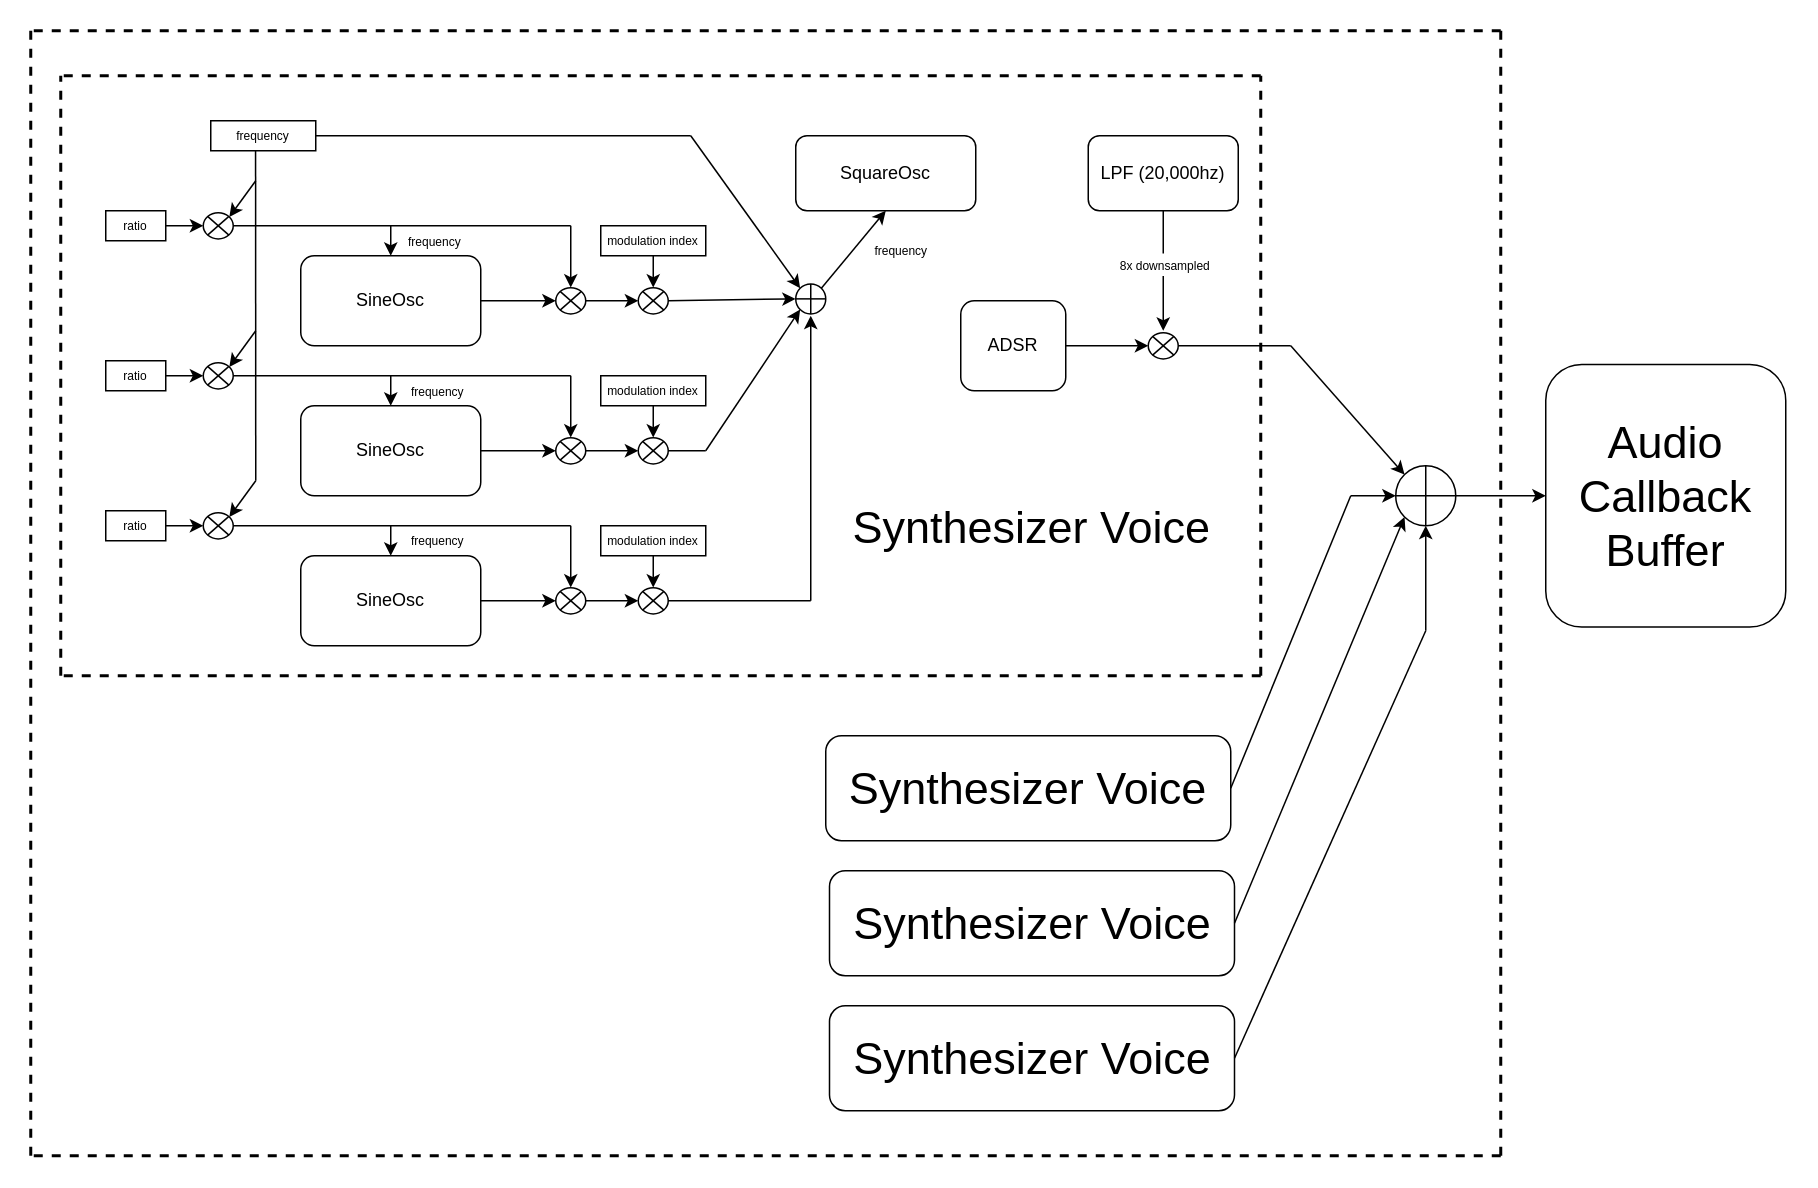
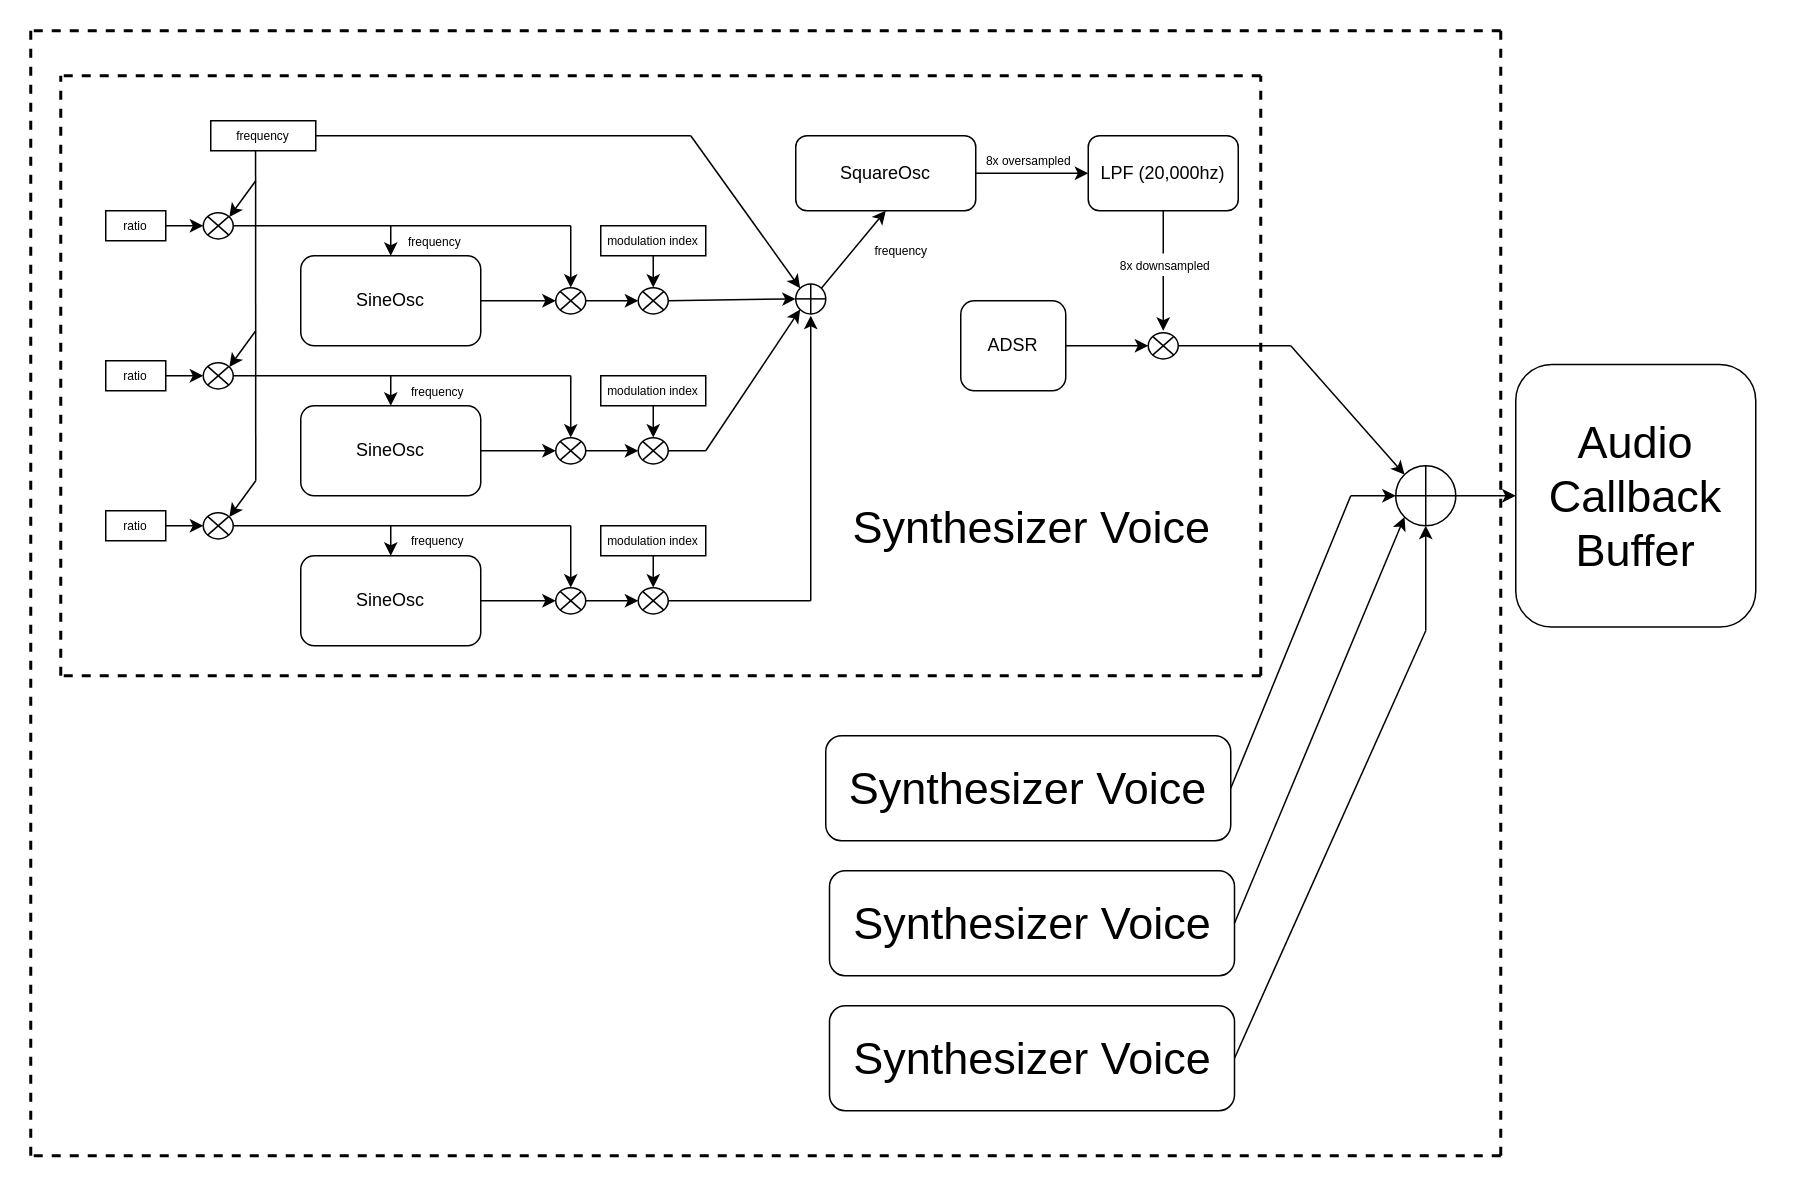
none -> (1027, 173)
(1666, 496) -> (1636, 496)
